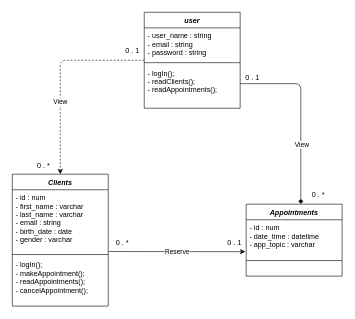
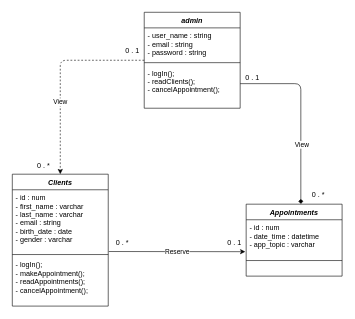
(192, 20) -> (192, 20)
(165, 73) -> (165, 73)
